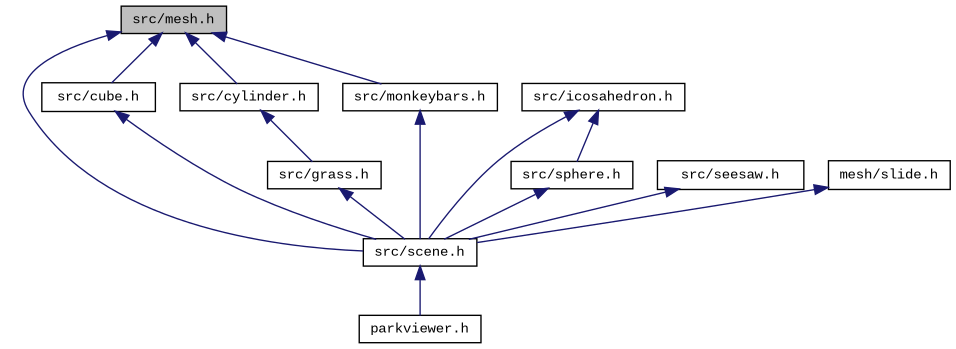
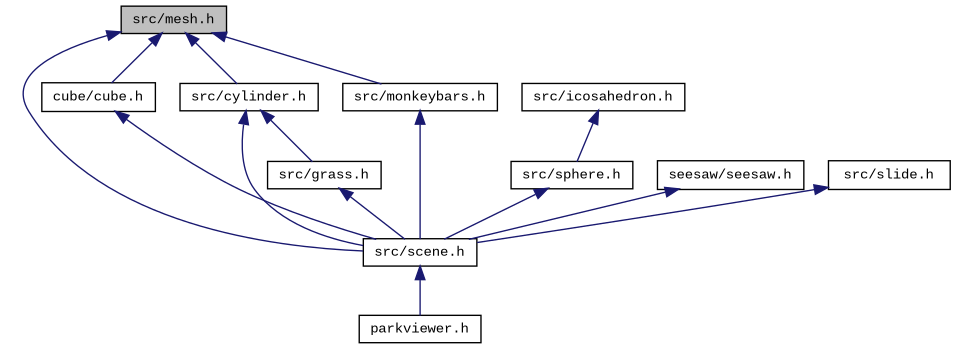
(99, 97) -> (99, 97)
(489, 169) -> (291, 221)
(731, 175) -> (731, 175)
(889, 175) -> (889, 175)
